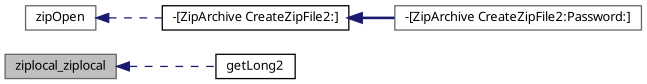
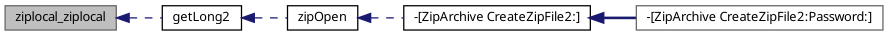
(61, 18) -> (323, 18)
none -> (271, 18)
